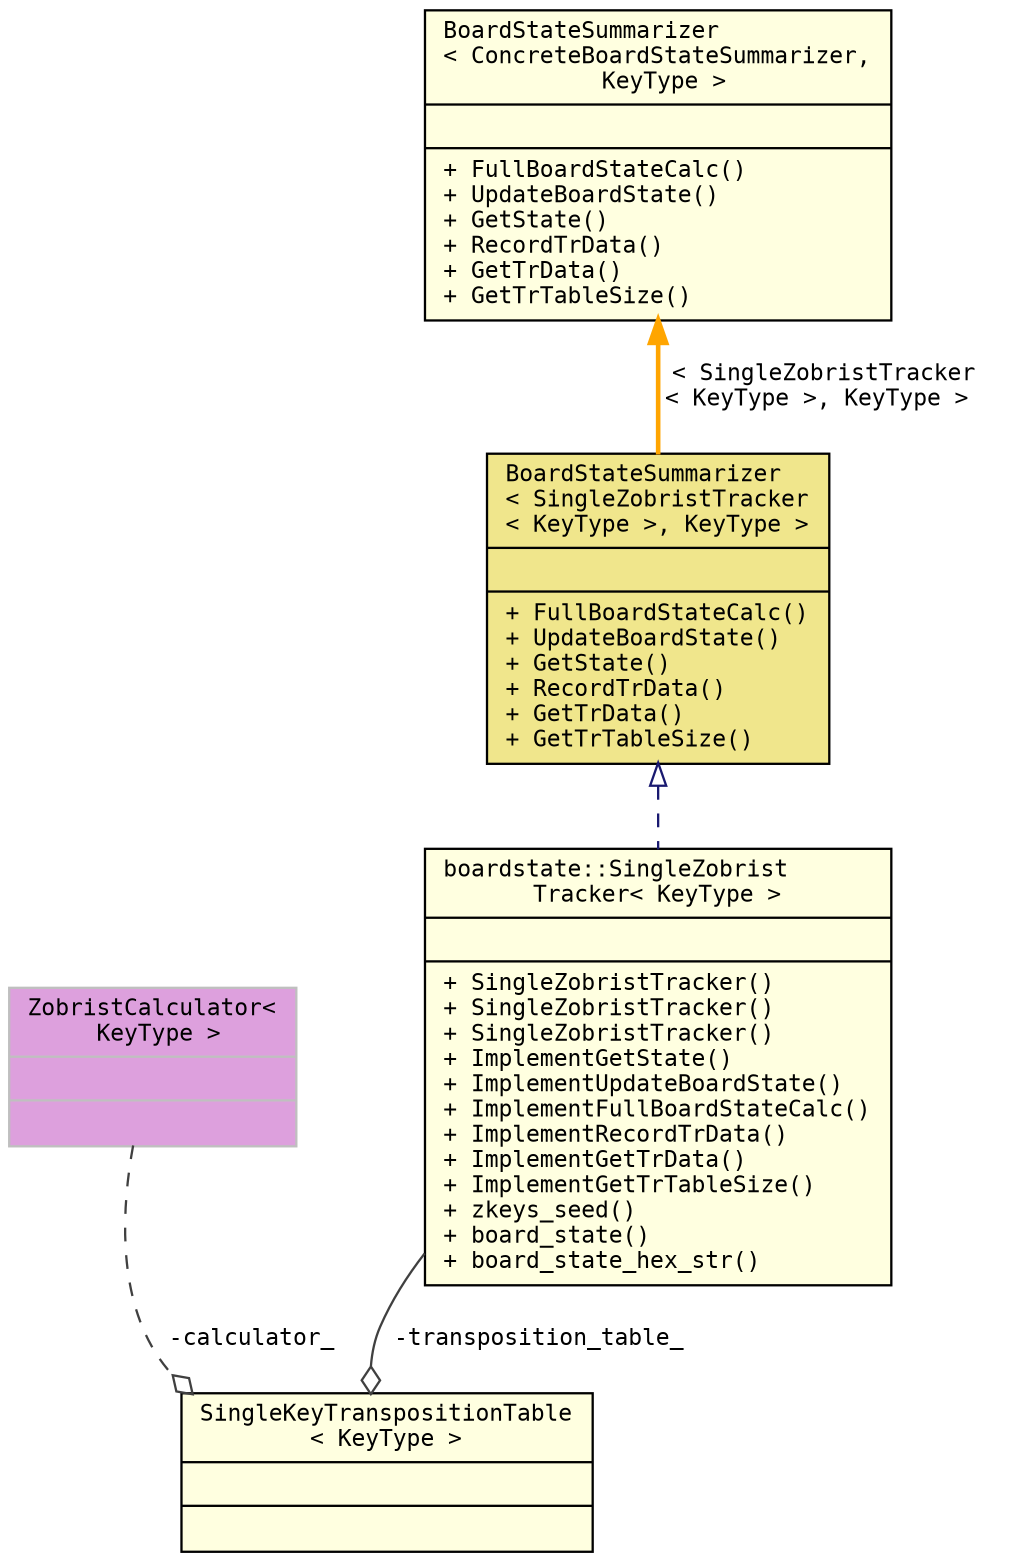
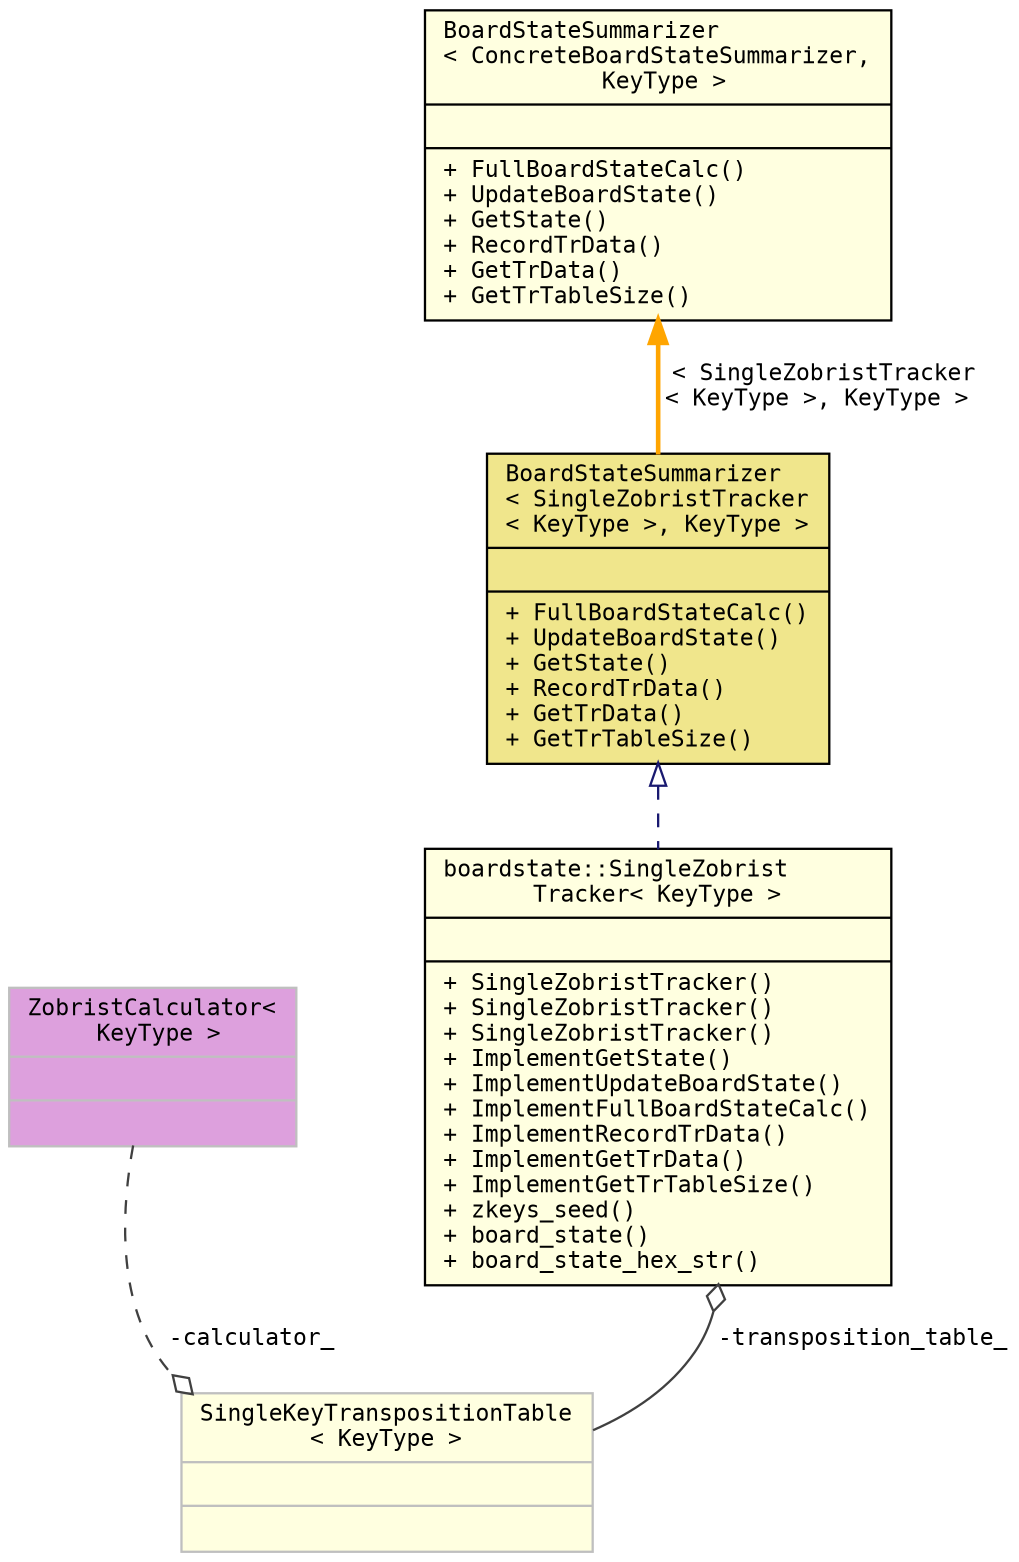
(390, 1306) -> (667, 1384)
(387, 1473) -> (387, 1473)
